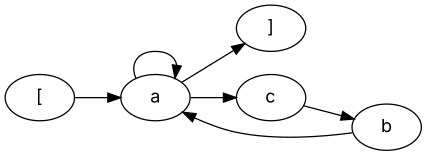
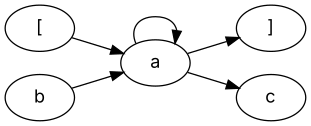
(323, 111) -> none
